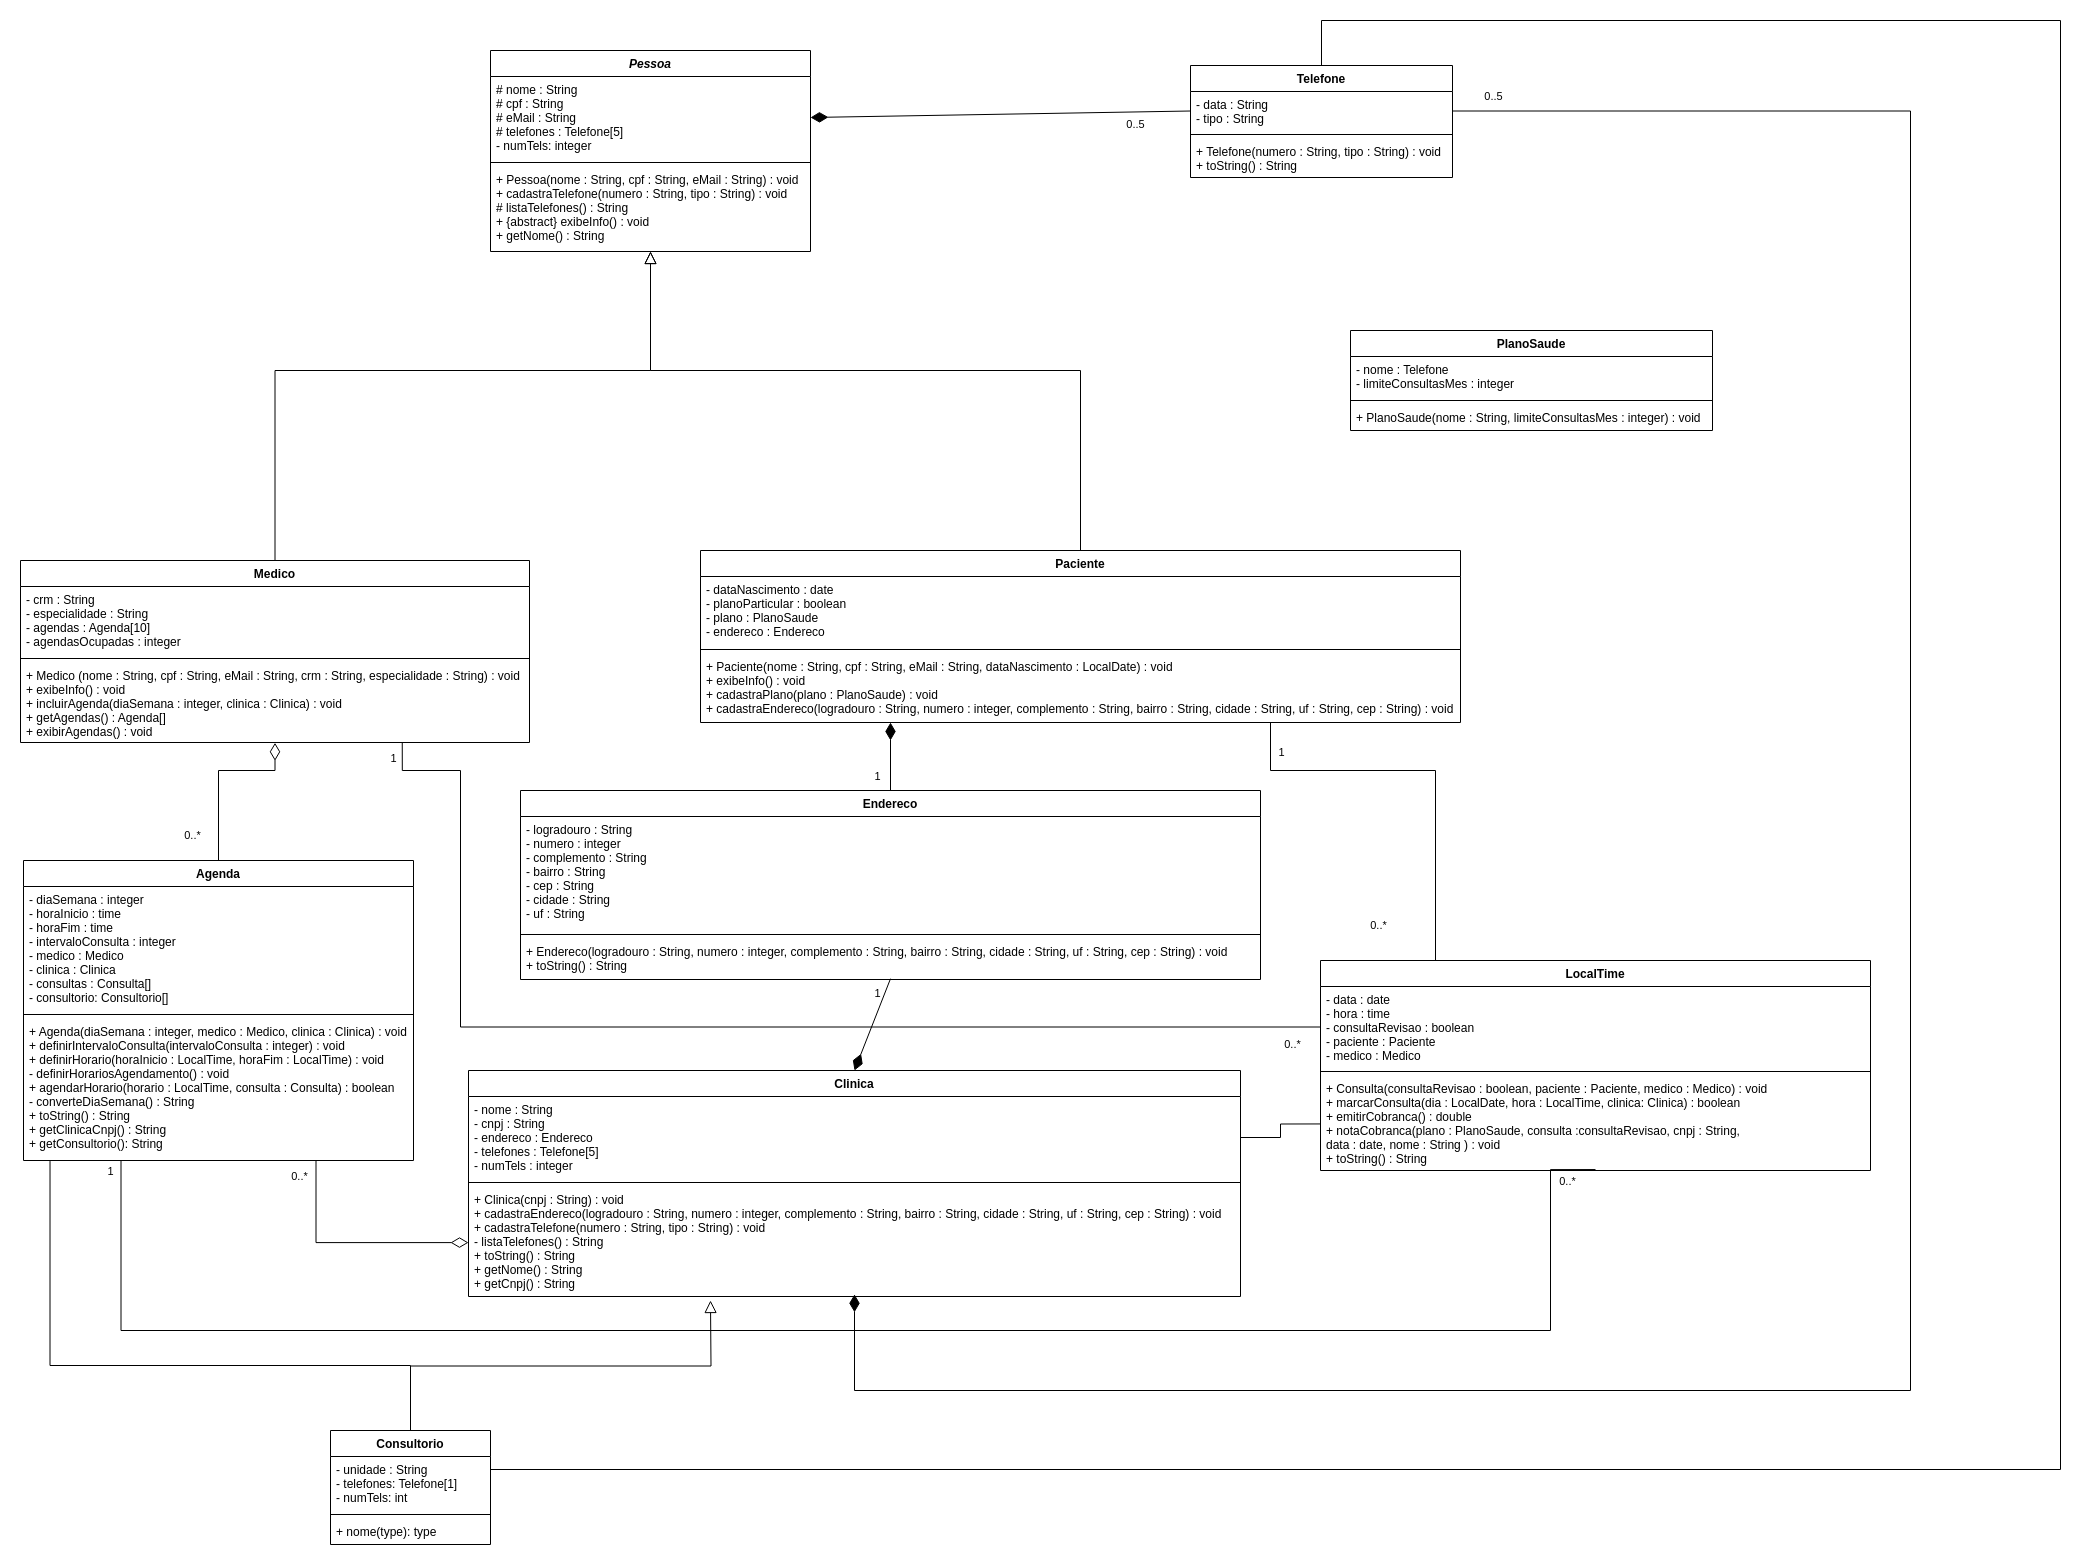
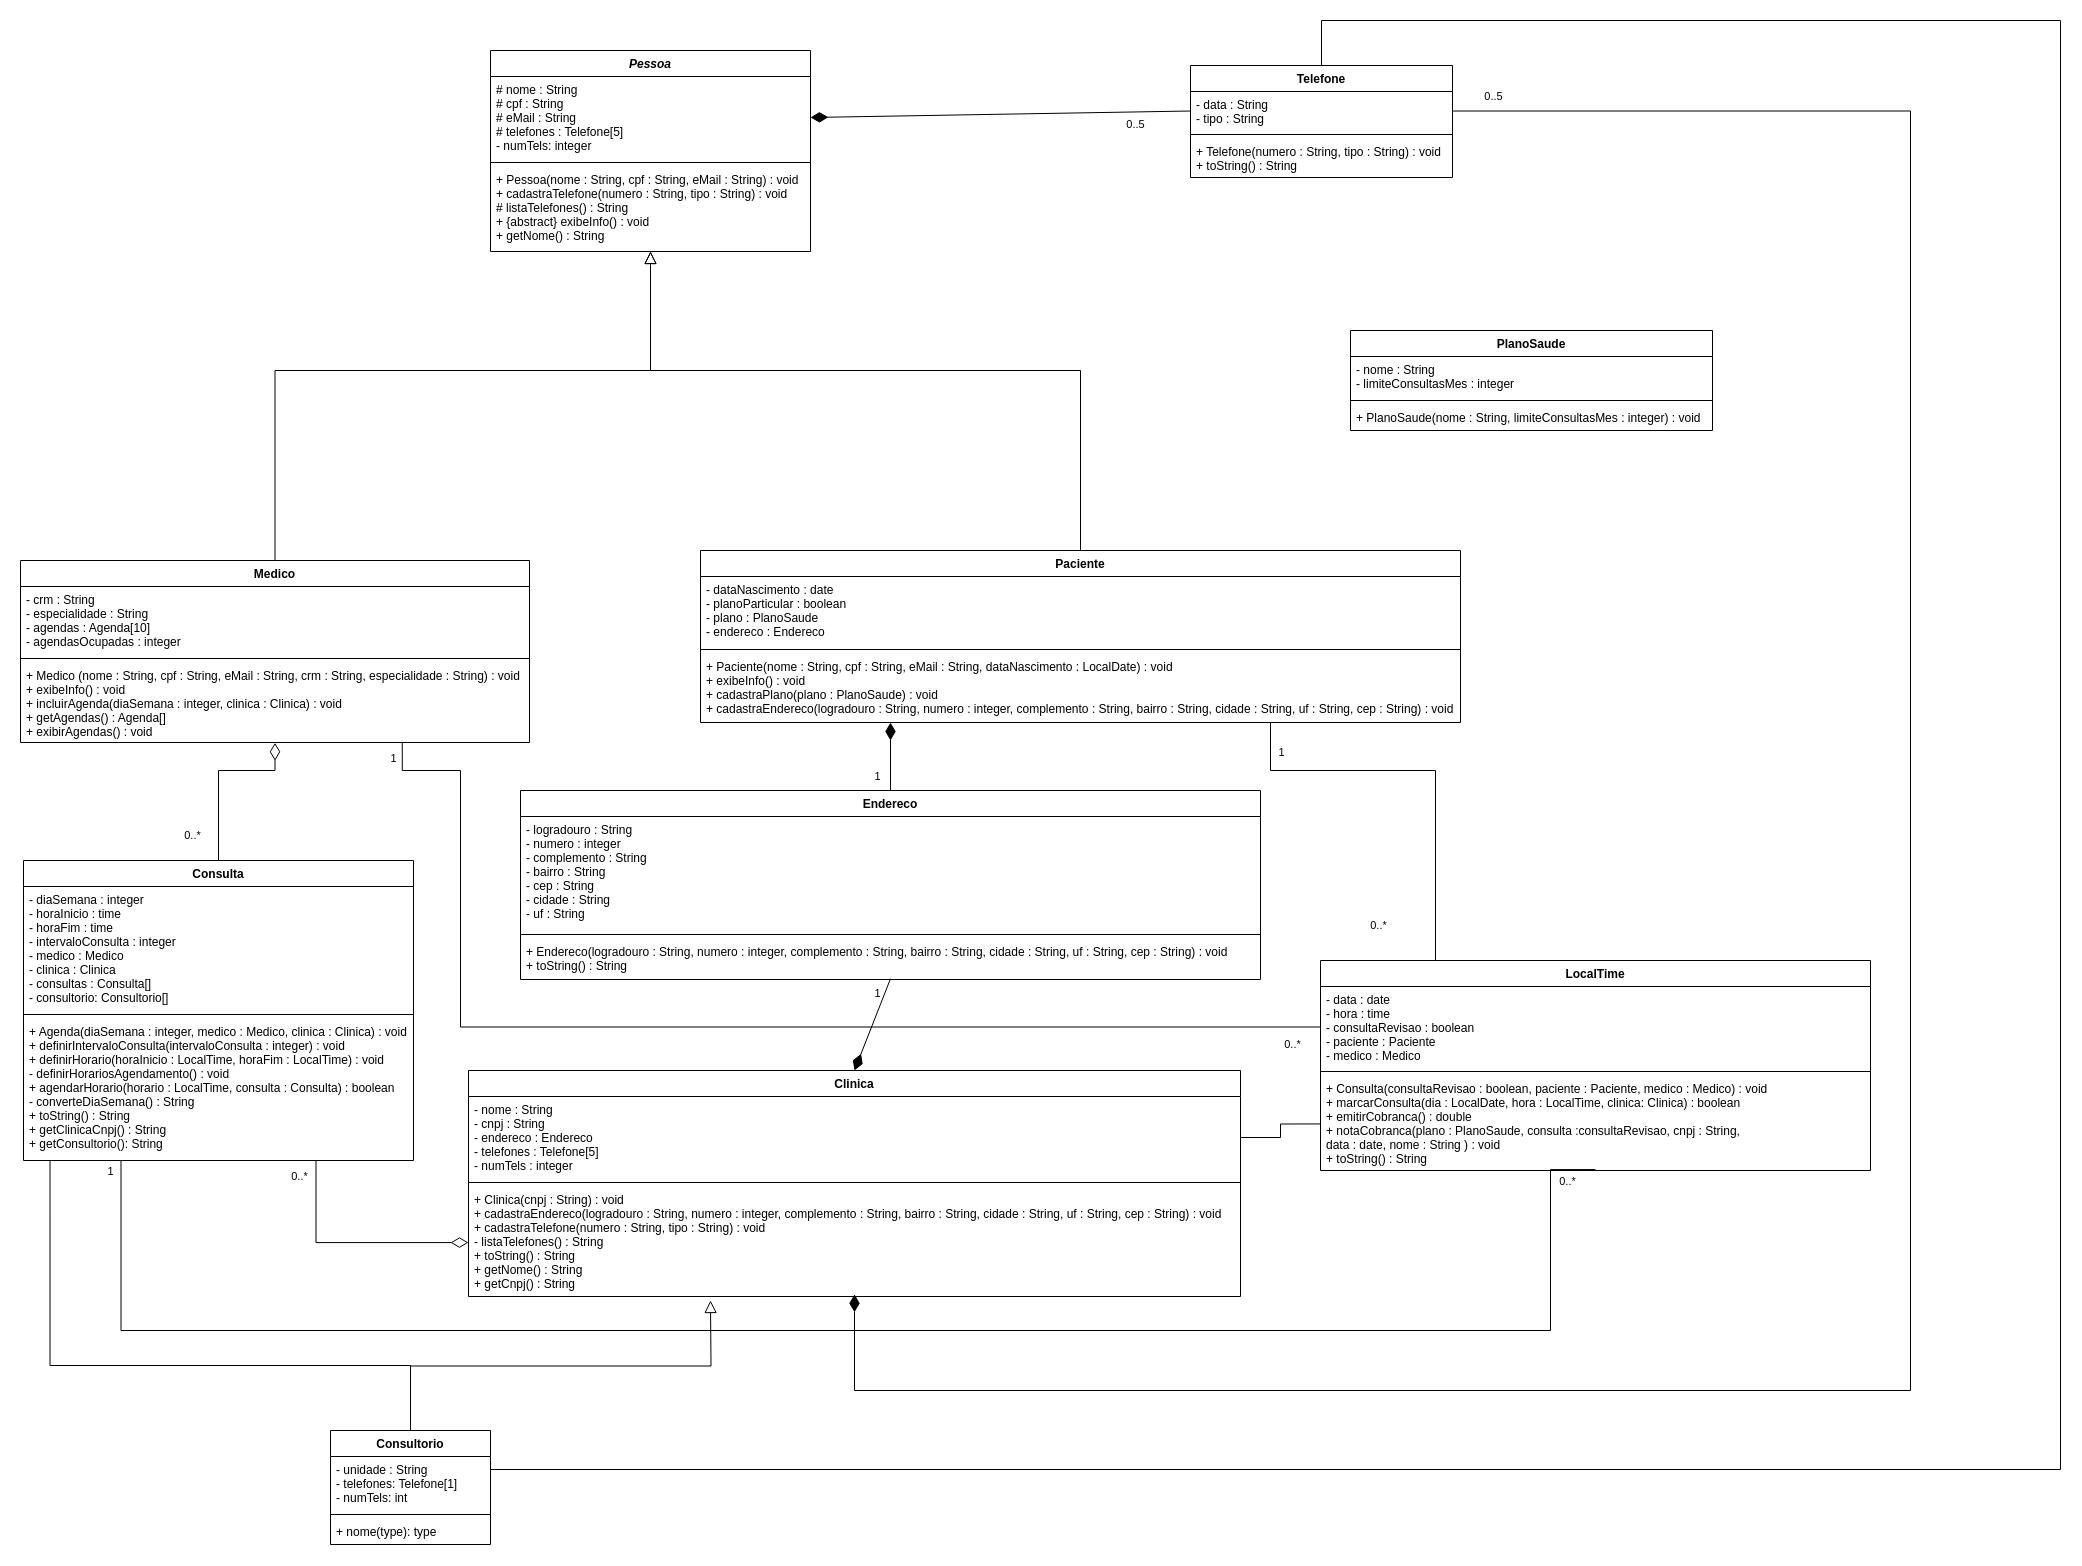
(1405, 370) -> (1399, 370)
(218, 874) -> (218, 874)
